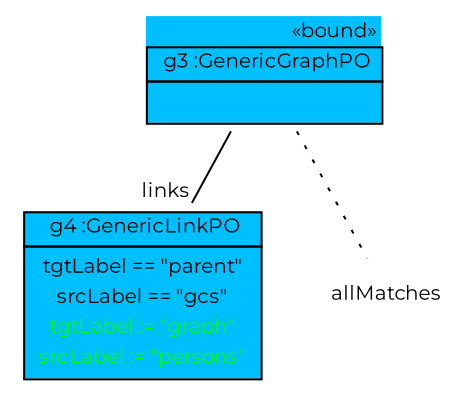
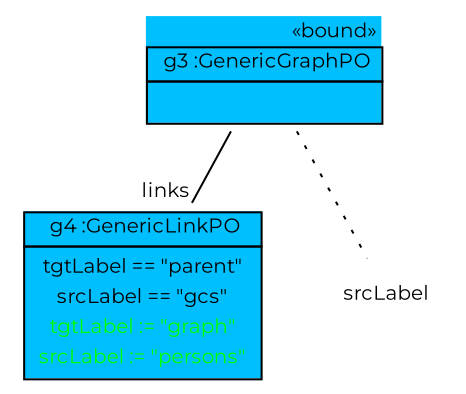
(386, 295) -> (386, 295)
